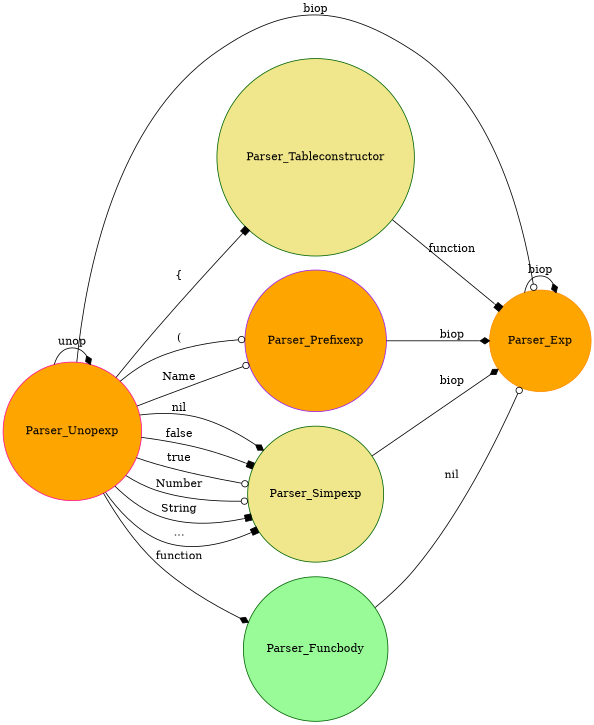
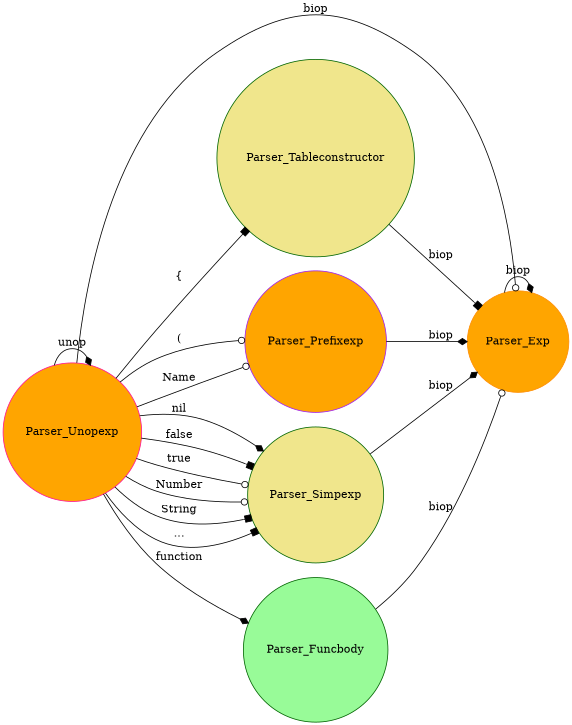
(452, 249) -> (441, 255)
(452, 475) -> (441, 507)
